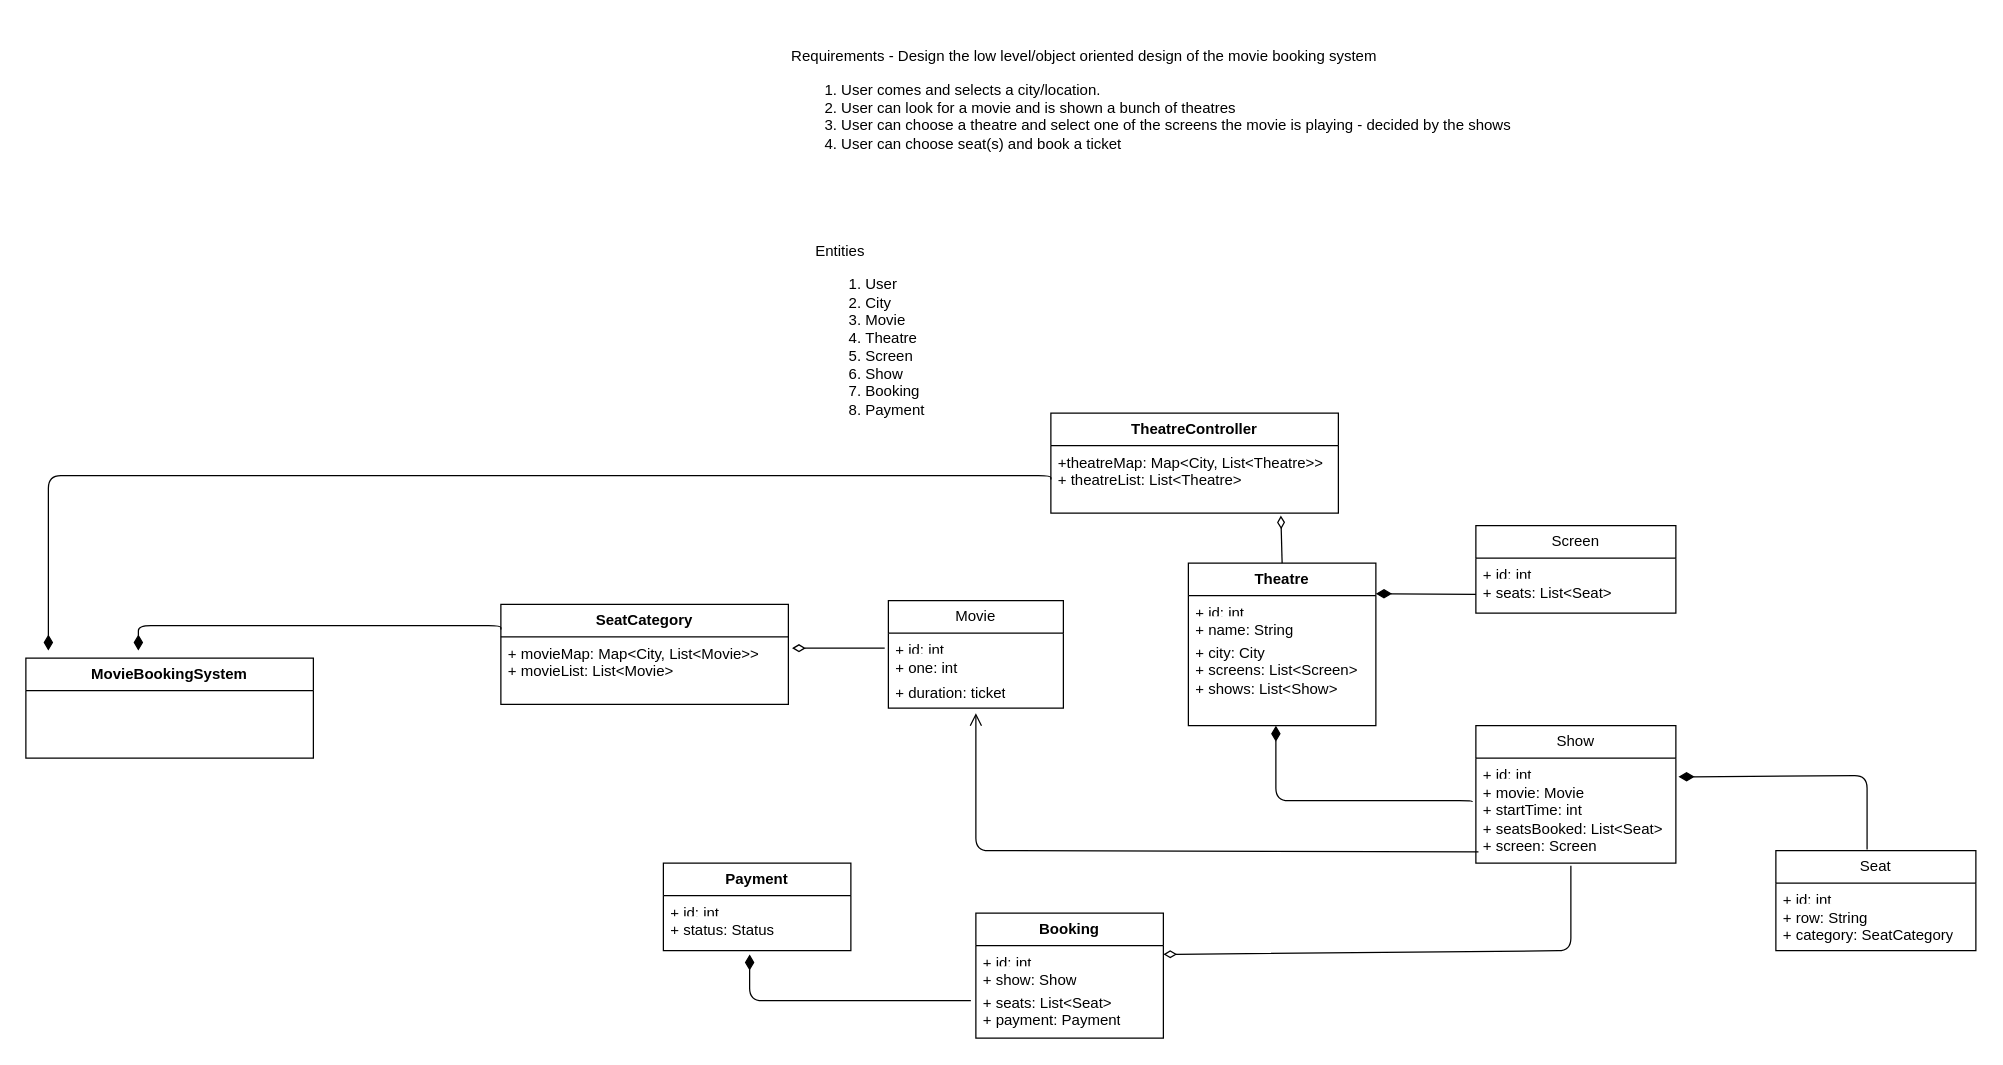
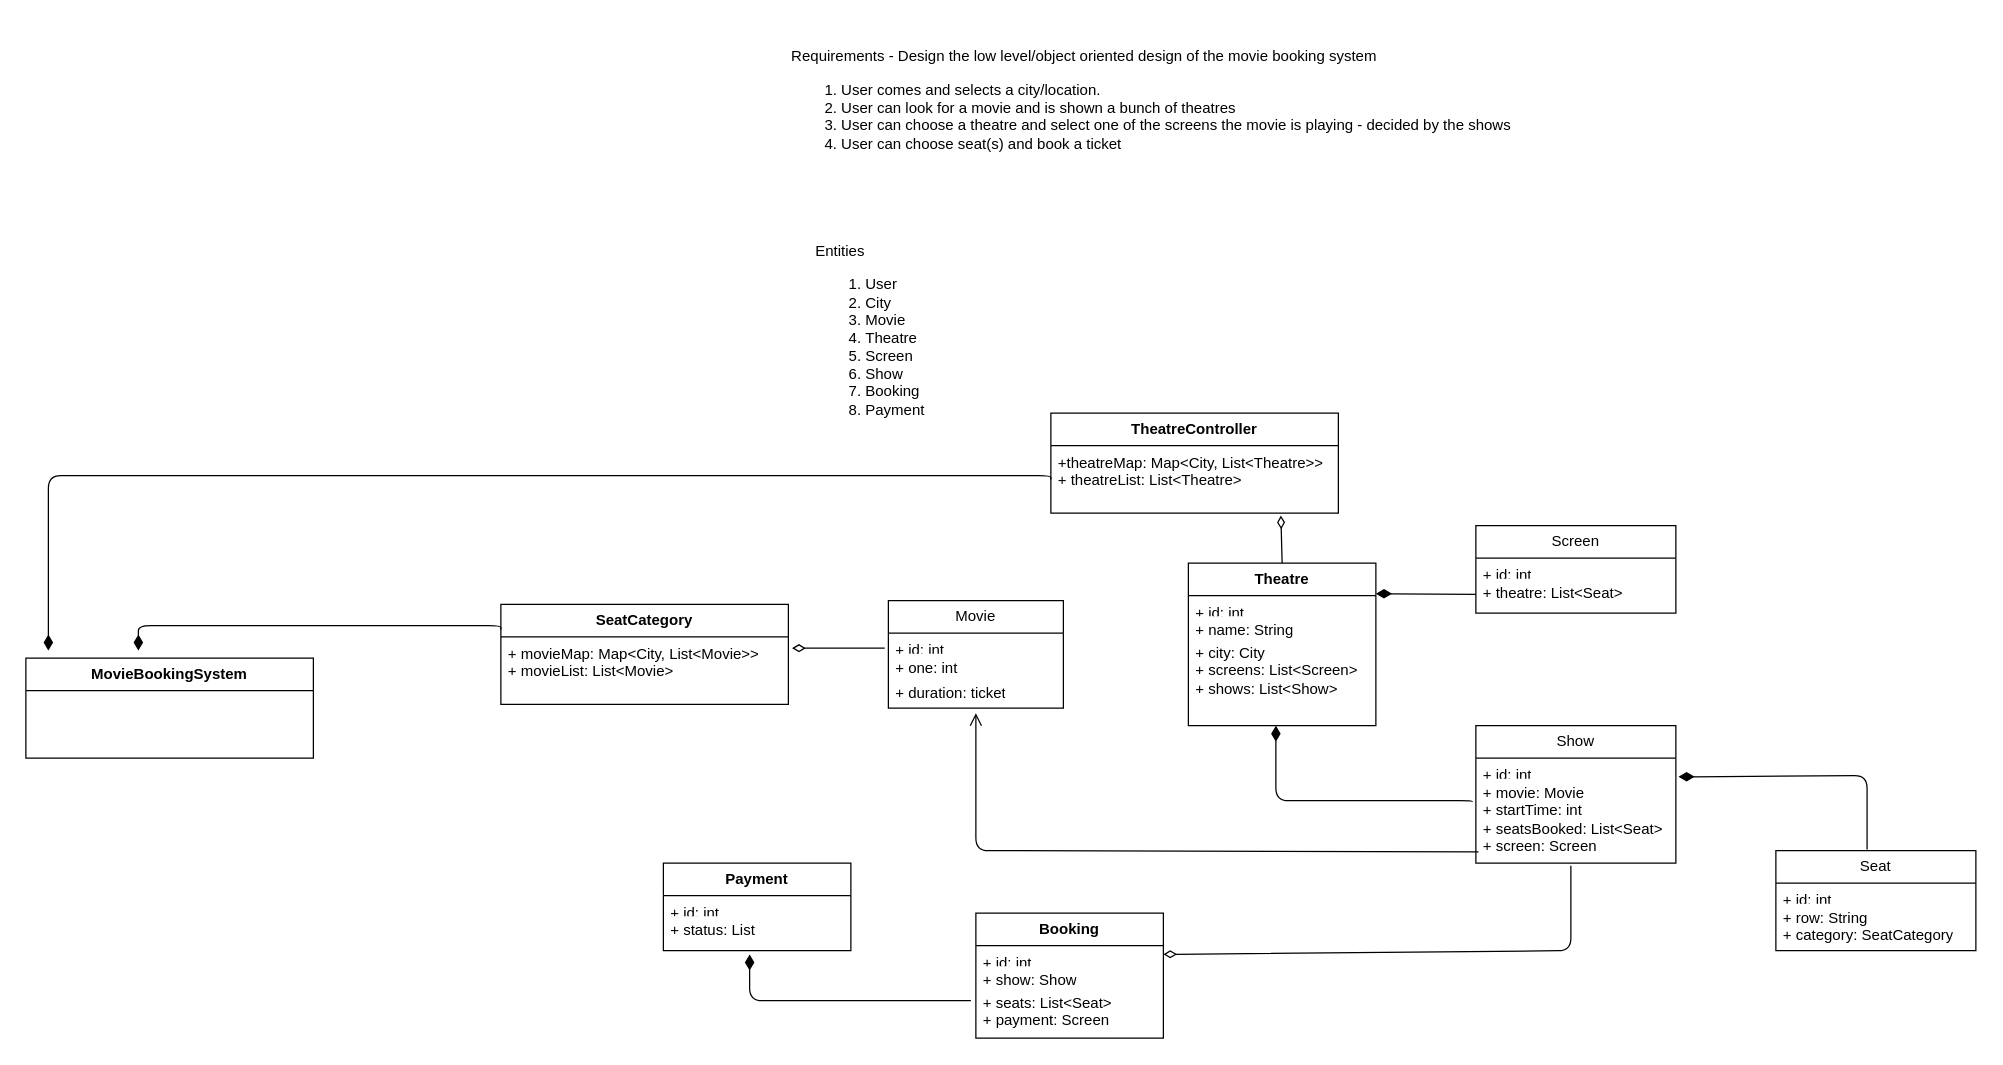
(1555, 593) -> (1564, 593)
(732, 931) -> (722, 931)
(1055, 1012) -> (1055, 1012)
